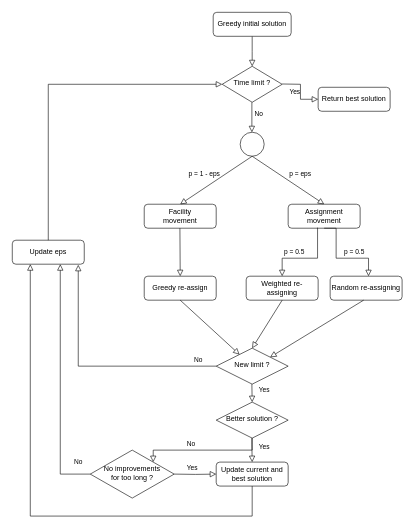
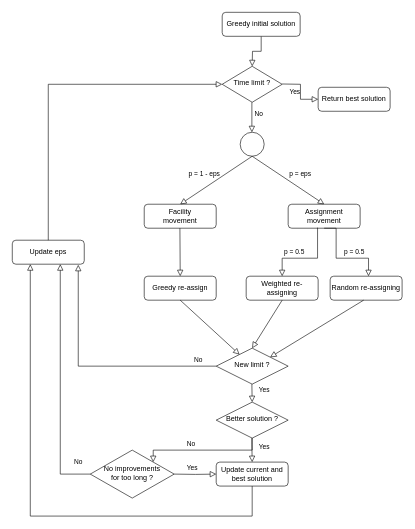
(252, 24) -> (261, 24)
